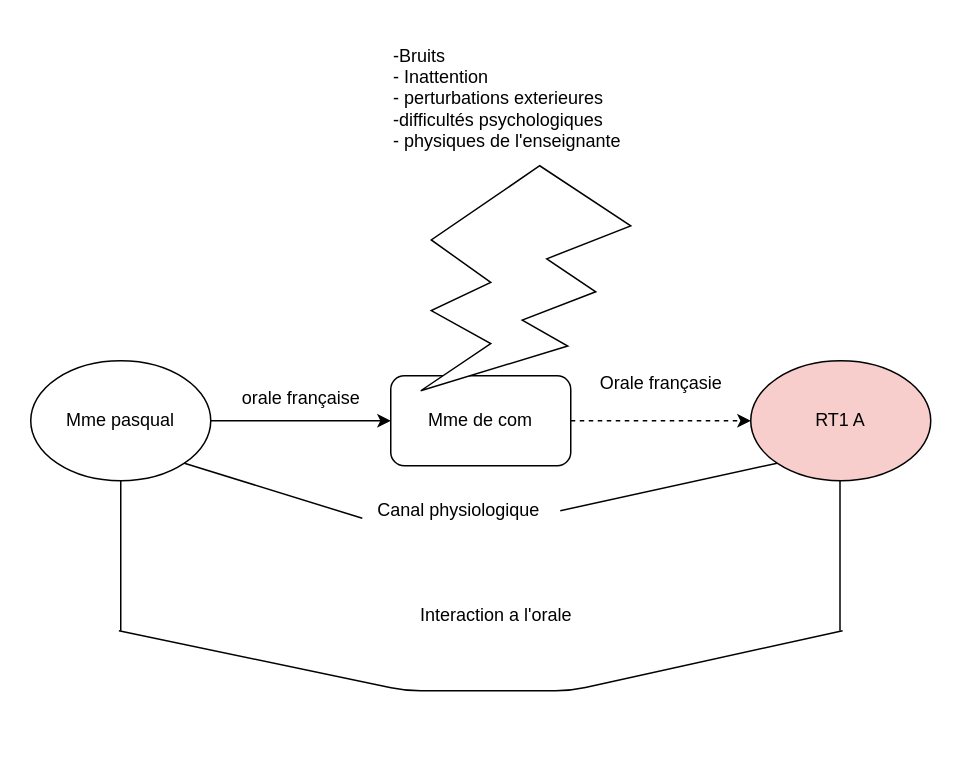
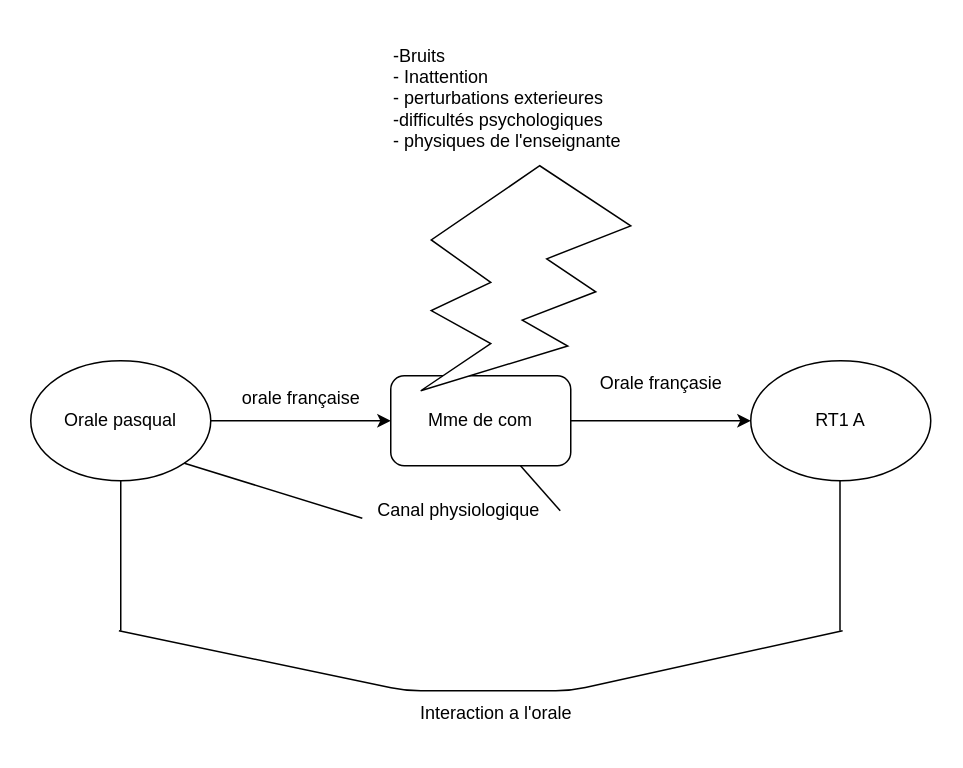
(121, 421) -> (121, 421)
(657, 421) -> (657, 421)
(841, 421) -> (841, 421)
(669, 487) -> (540, 488)
(496, 616) -> (496, 713)
